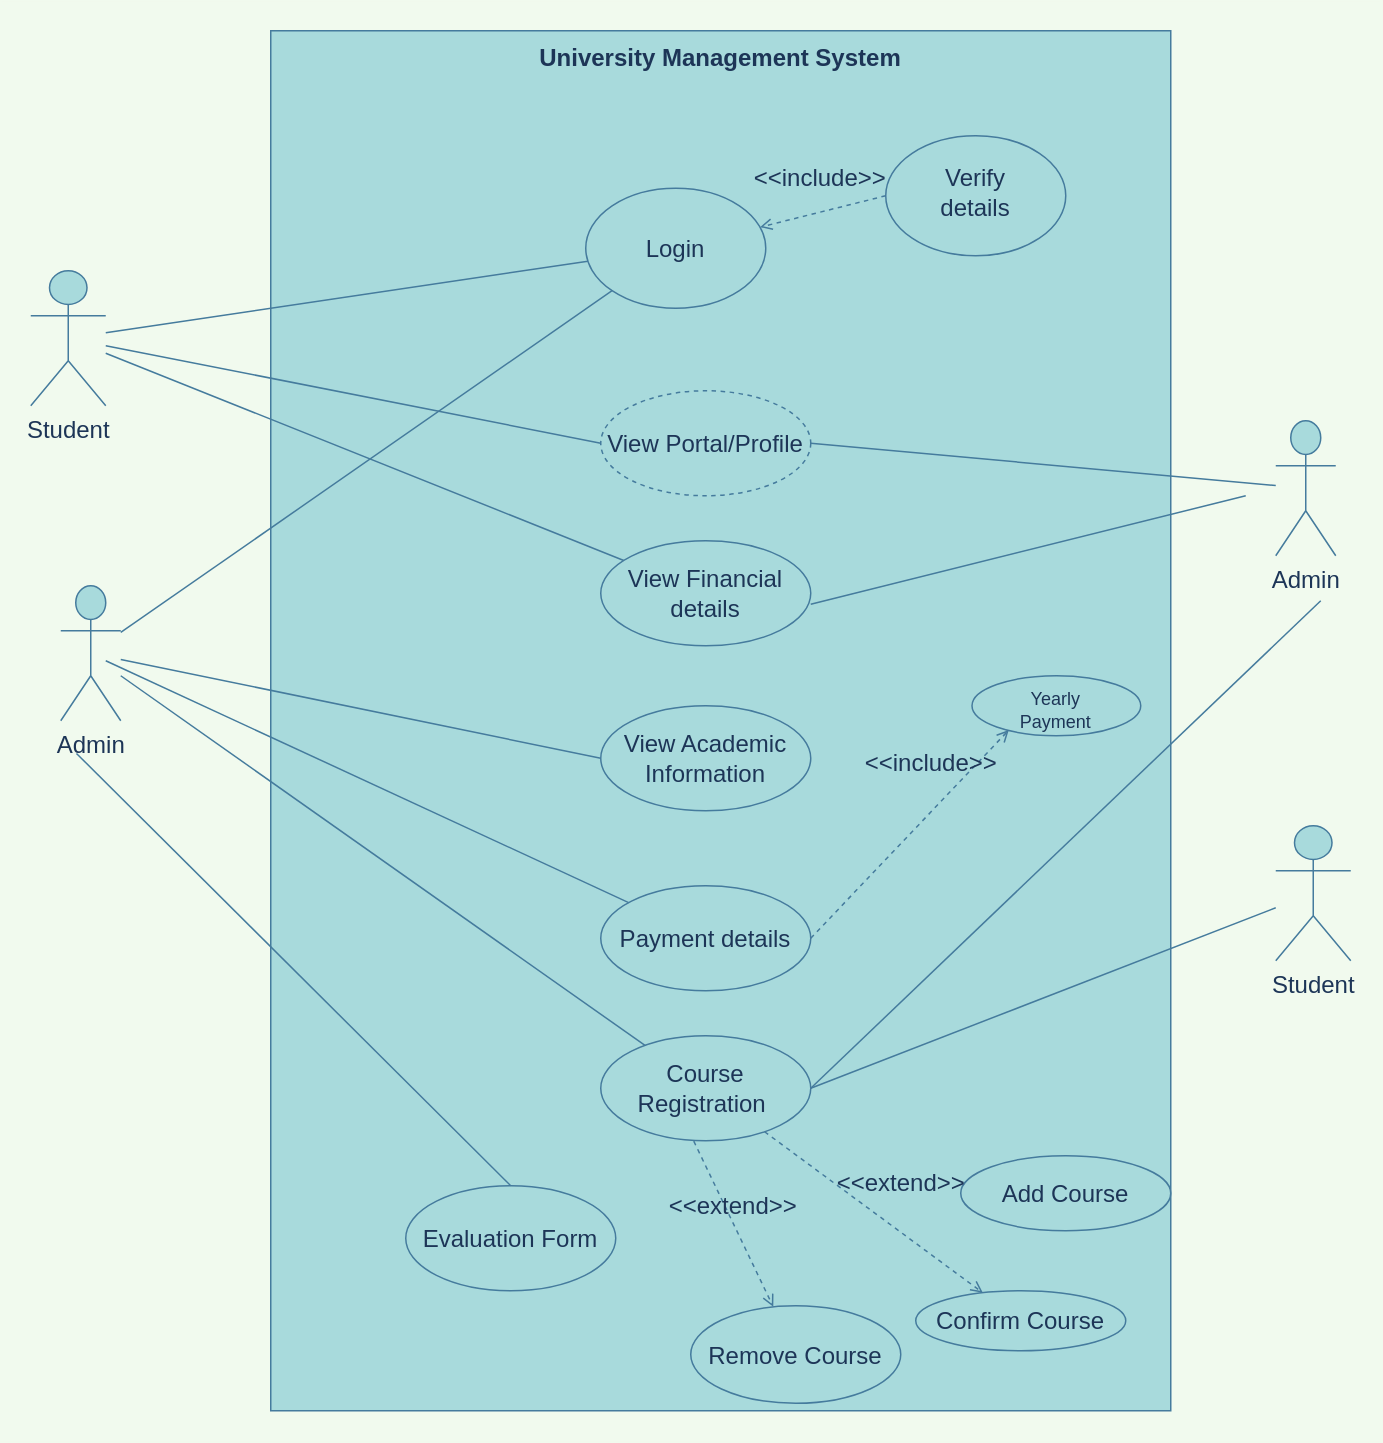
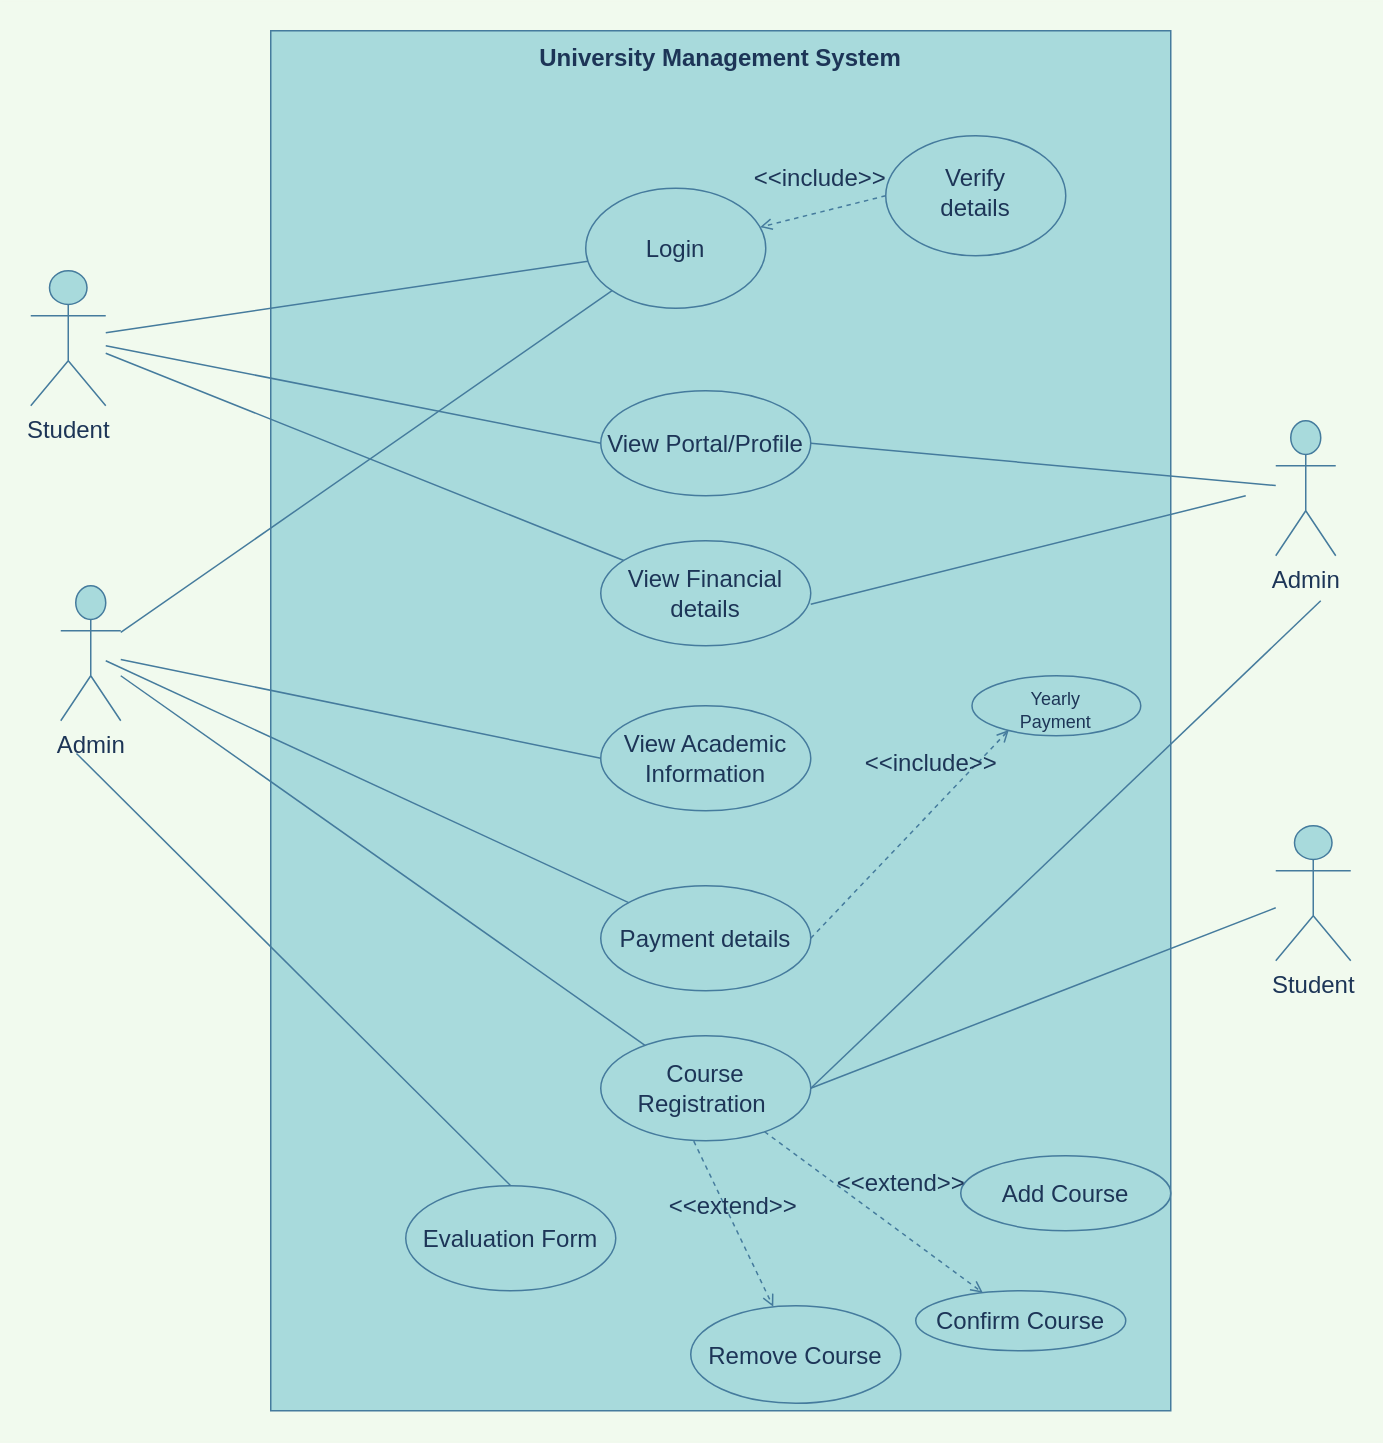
(706, 443) -> (706, 443)
